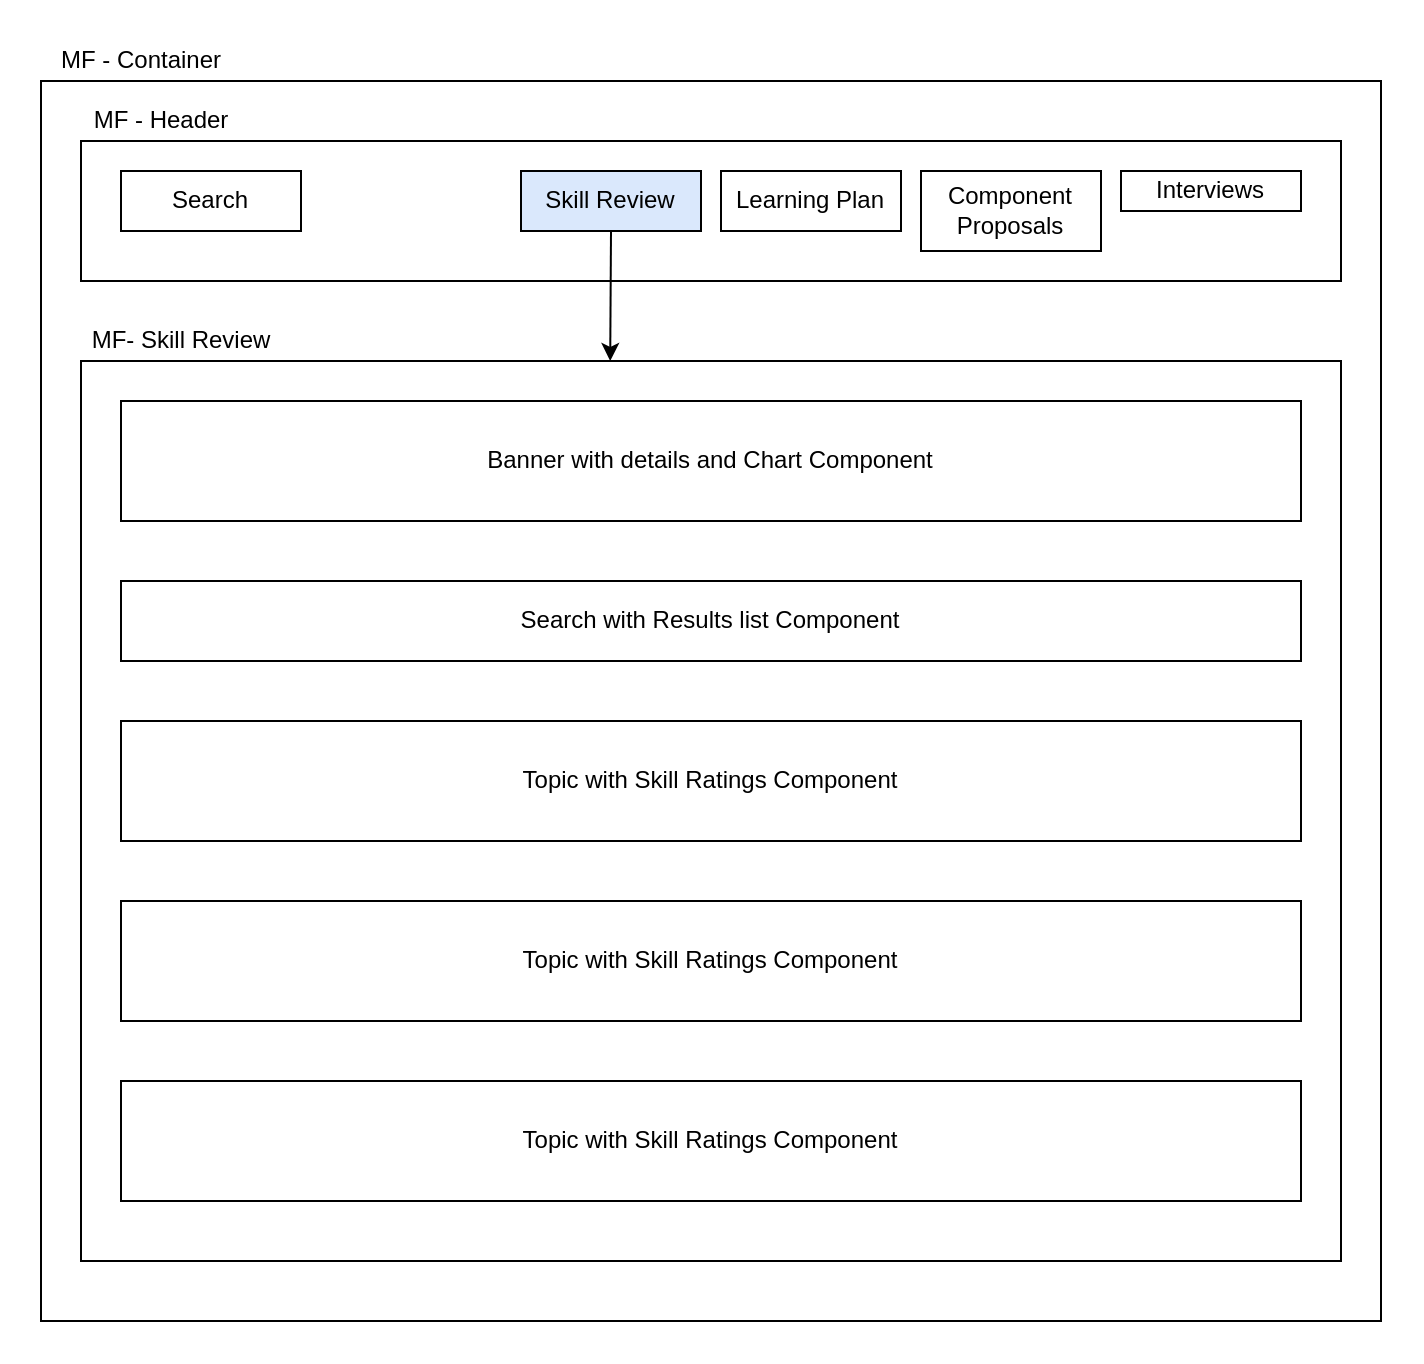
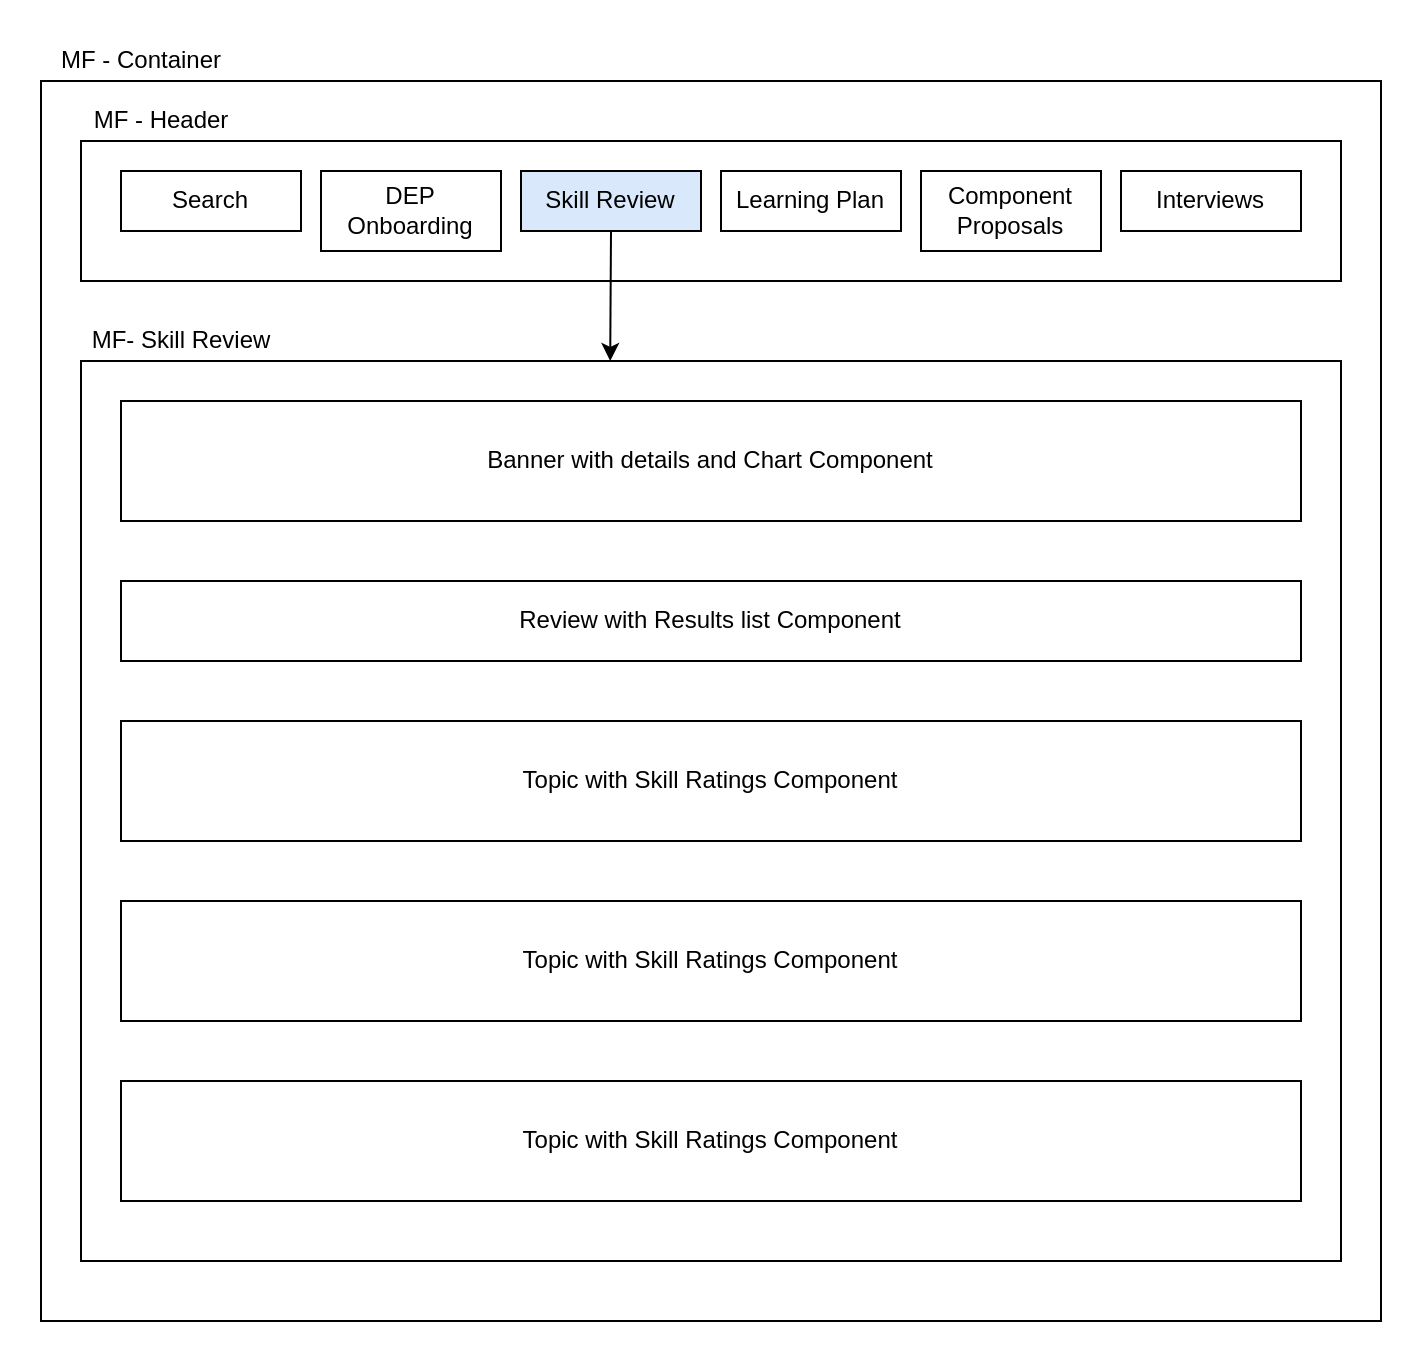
(1211, 191) -> (1211, 201)
none -> (411, 211)
(711, 621) -> (711, 621)
